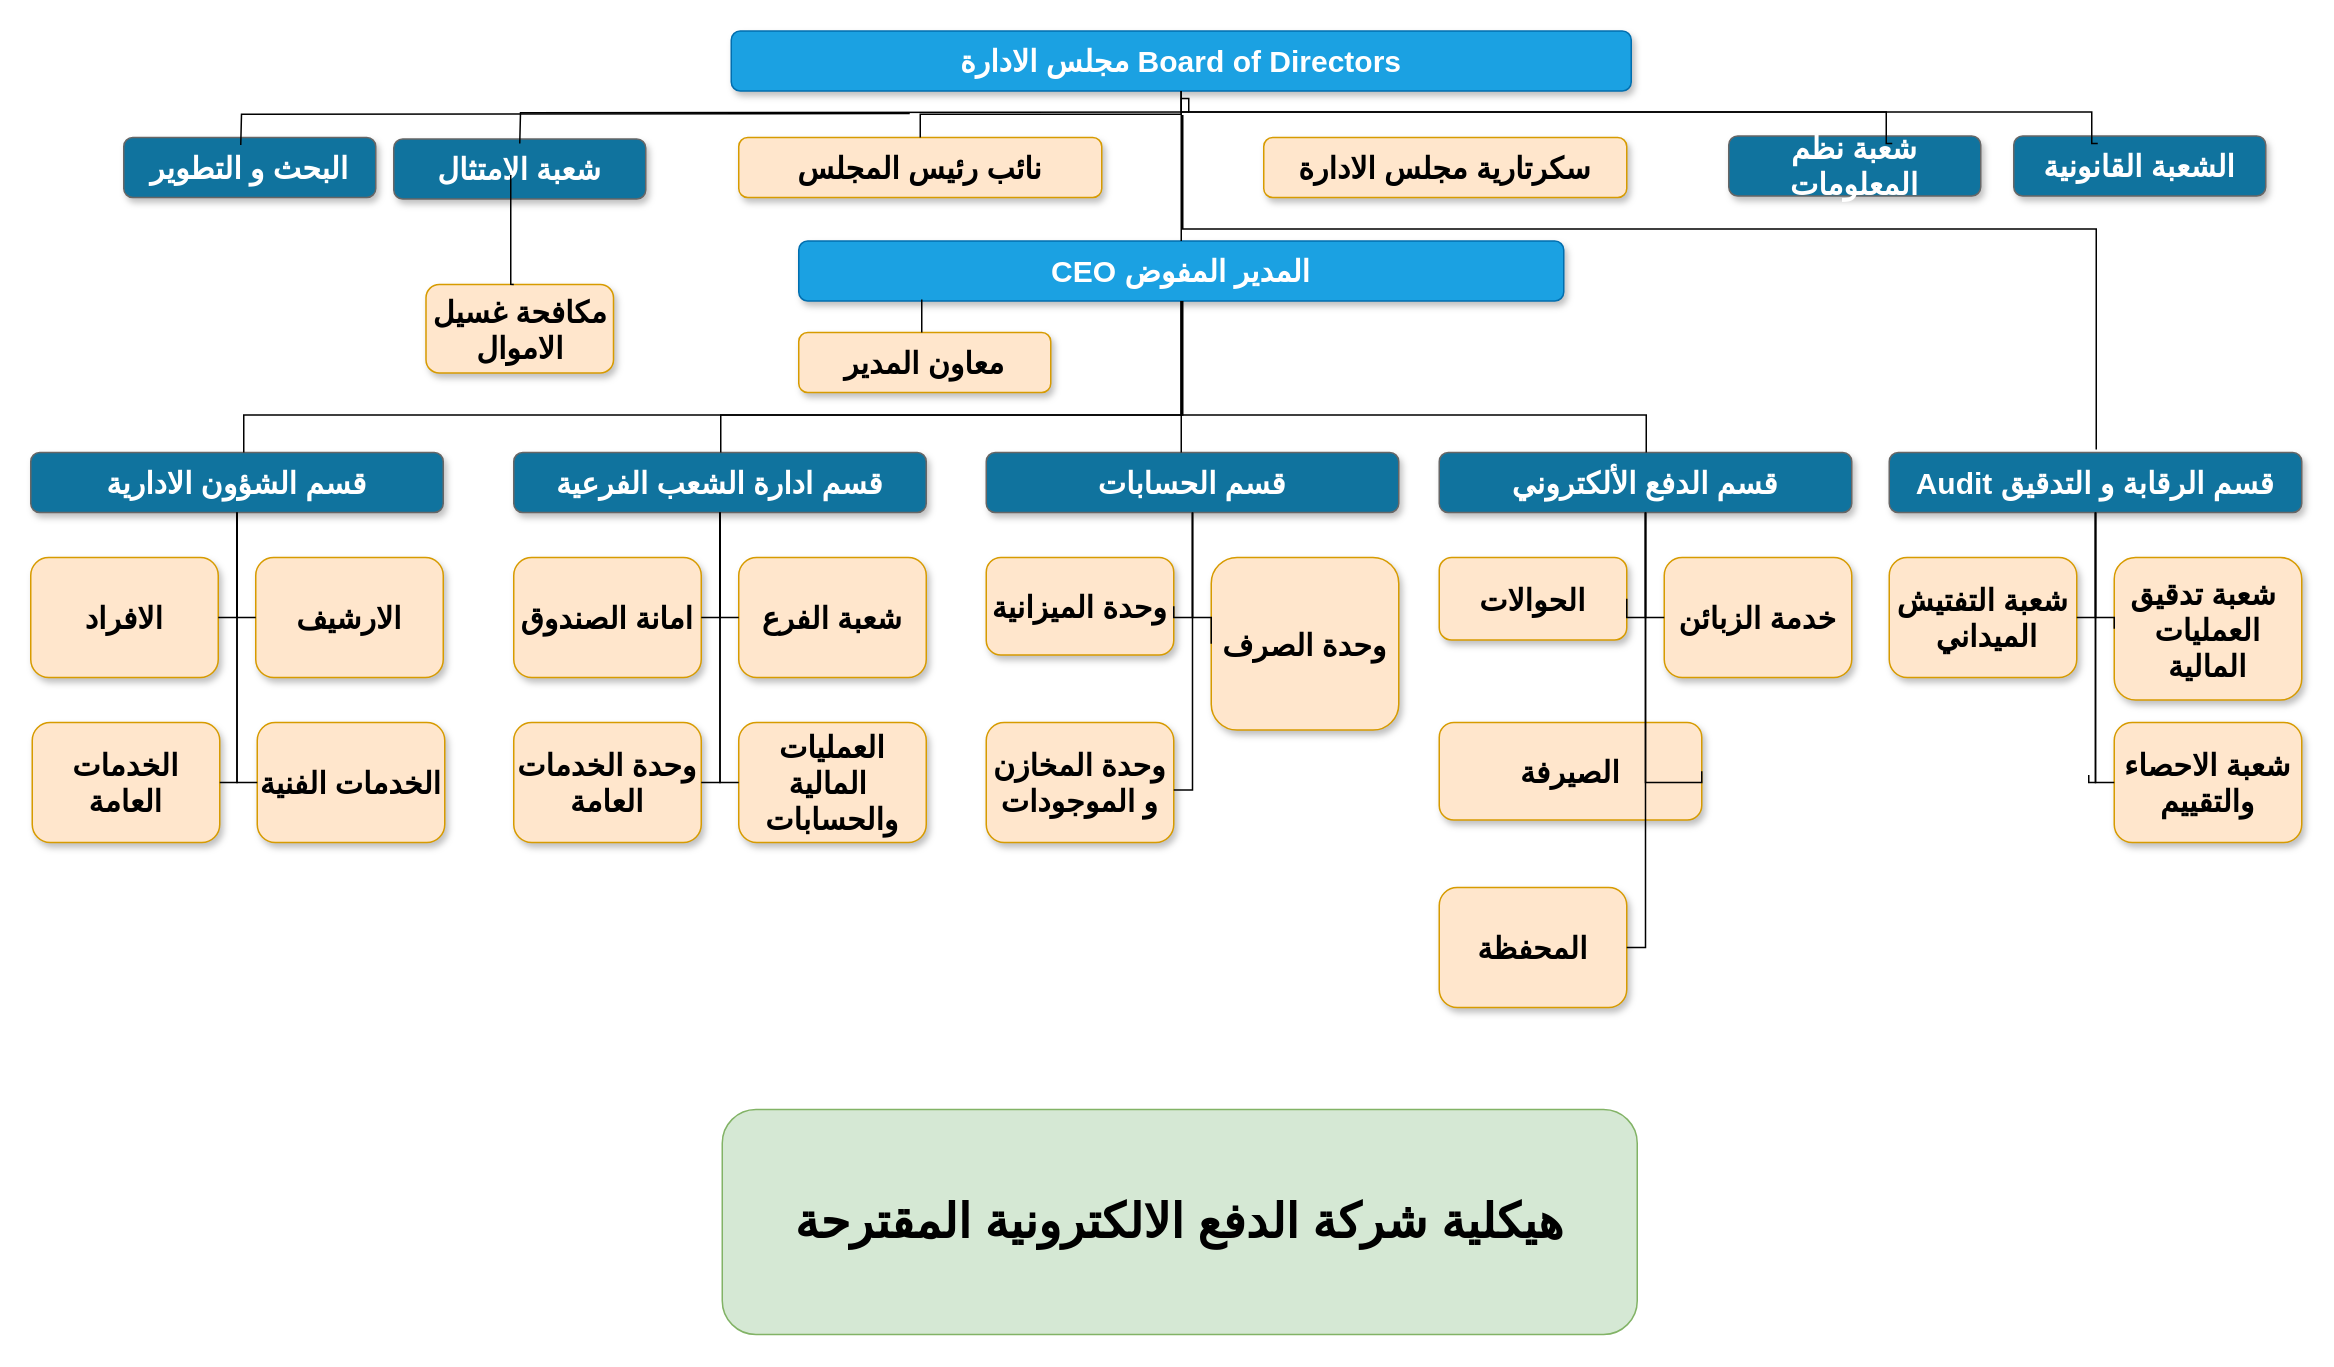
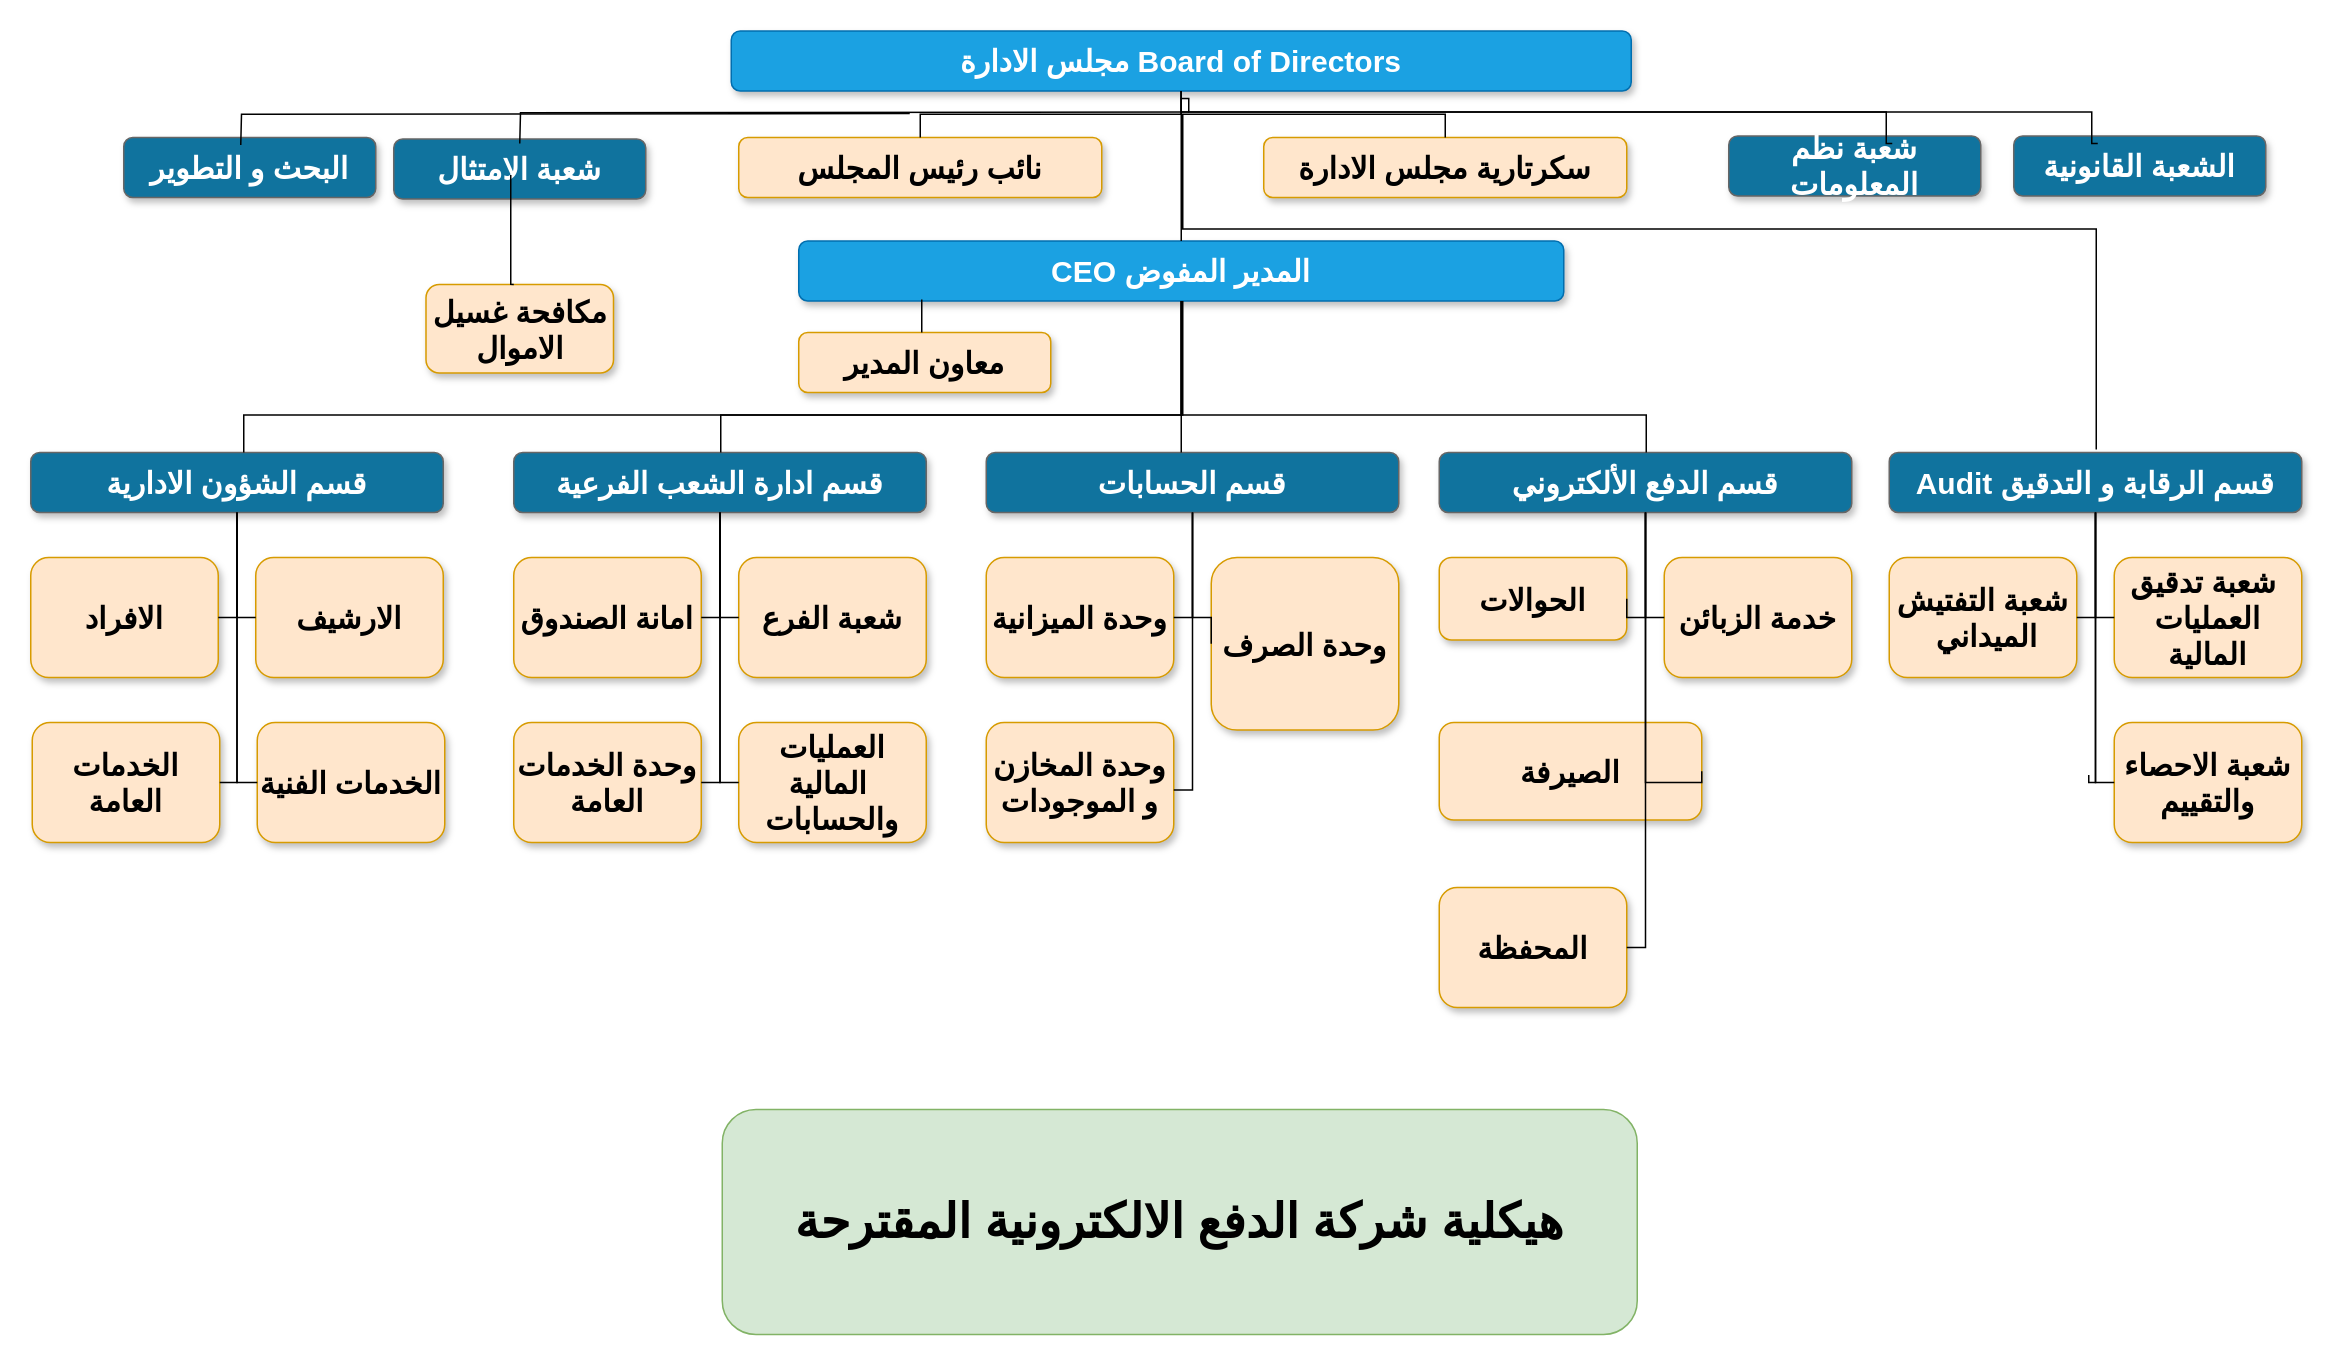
none -> (1327, 114)
(1080, 606) -> (1080, 617)
(2208, 629) -> (2208, 617)
